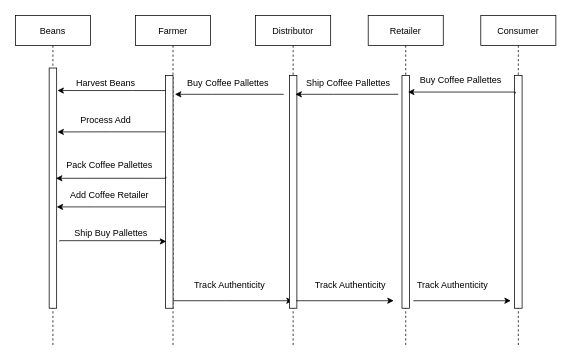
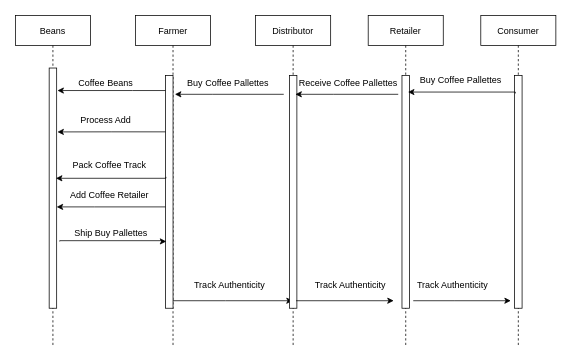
(106, 83) -> (106, 83)
(348, 83) -> (348, 83)
(110, 165) -> (110, 165)
